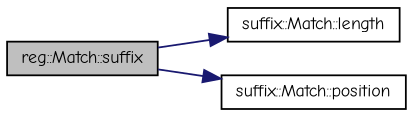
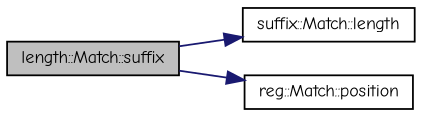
(82, 58) -> (93, 58)
(314, 92) -> (329, 92)
